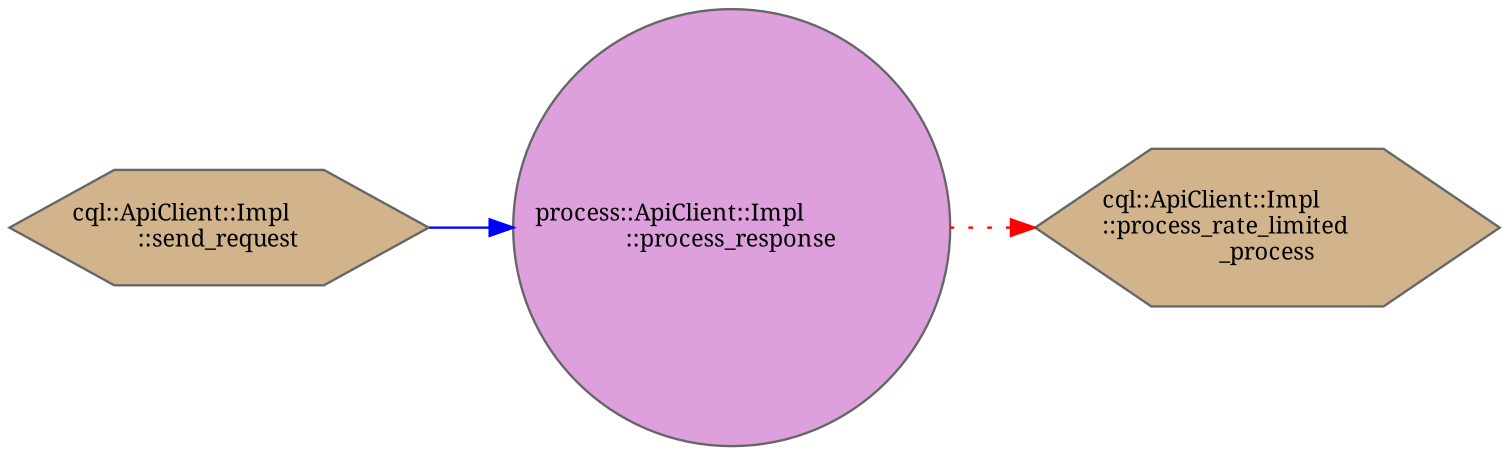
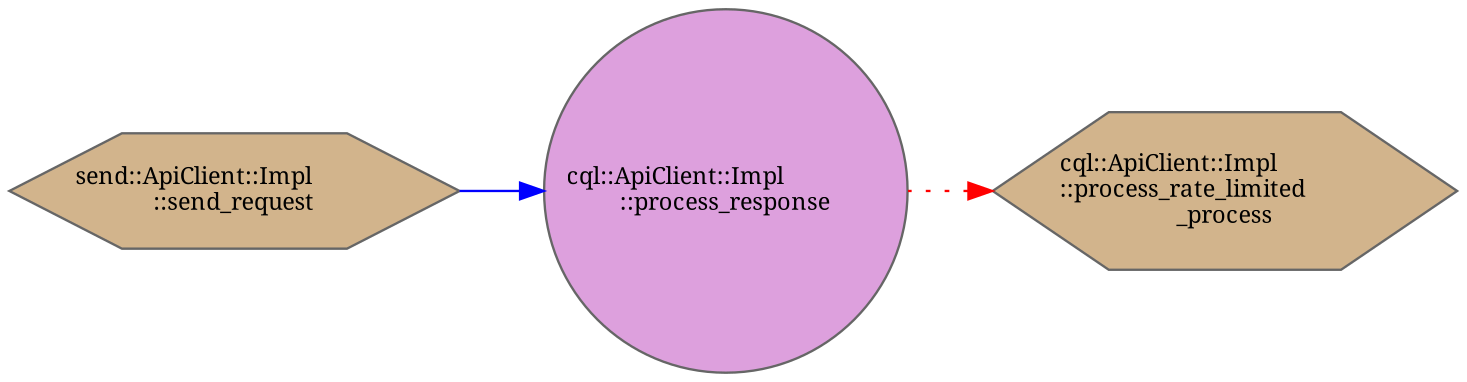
(219, 228) -> (234, 191)
(732, 228) -> (726, 191)
